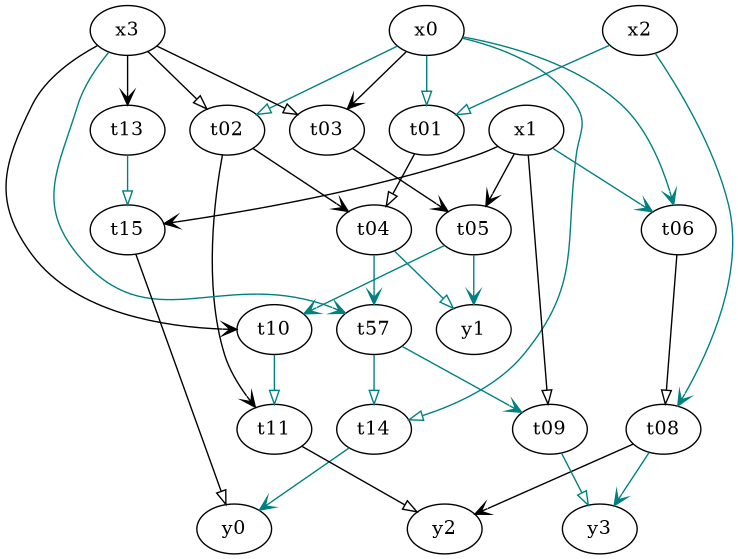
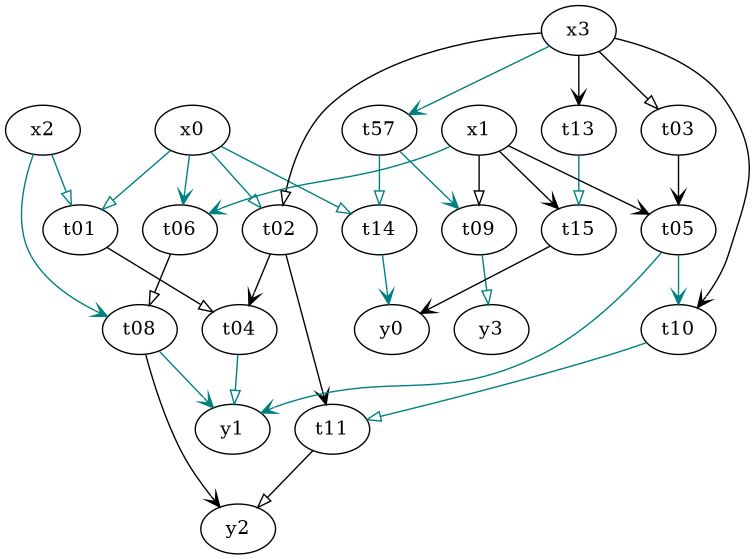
(382, 75) -> none
(374, 270) -> none
(179, 373) -> (494, 275)
(636, 473) -> (181, 374)
